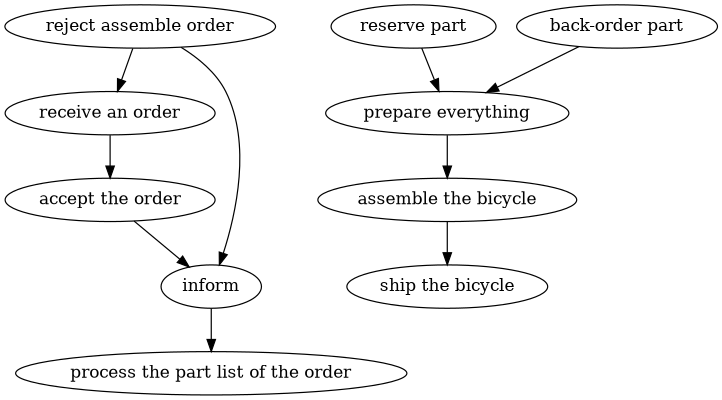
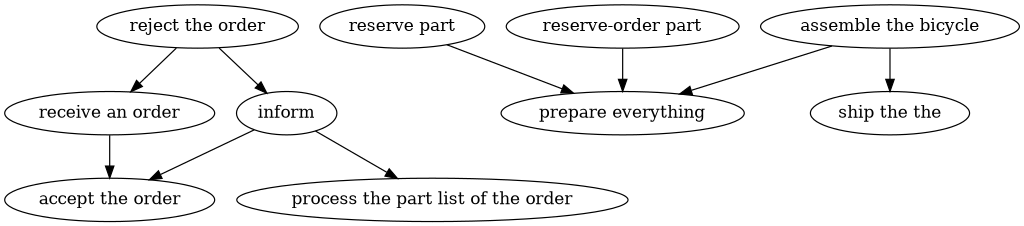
(140, 26) -> (198, 26)
(617, 26) -> (623, 26)
(447, 151) -> (762, 68)
(157, 240) -> (207, 152)
(447, 287) -> (890, 113)
